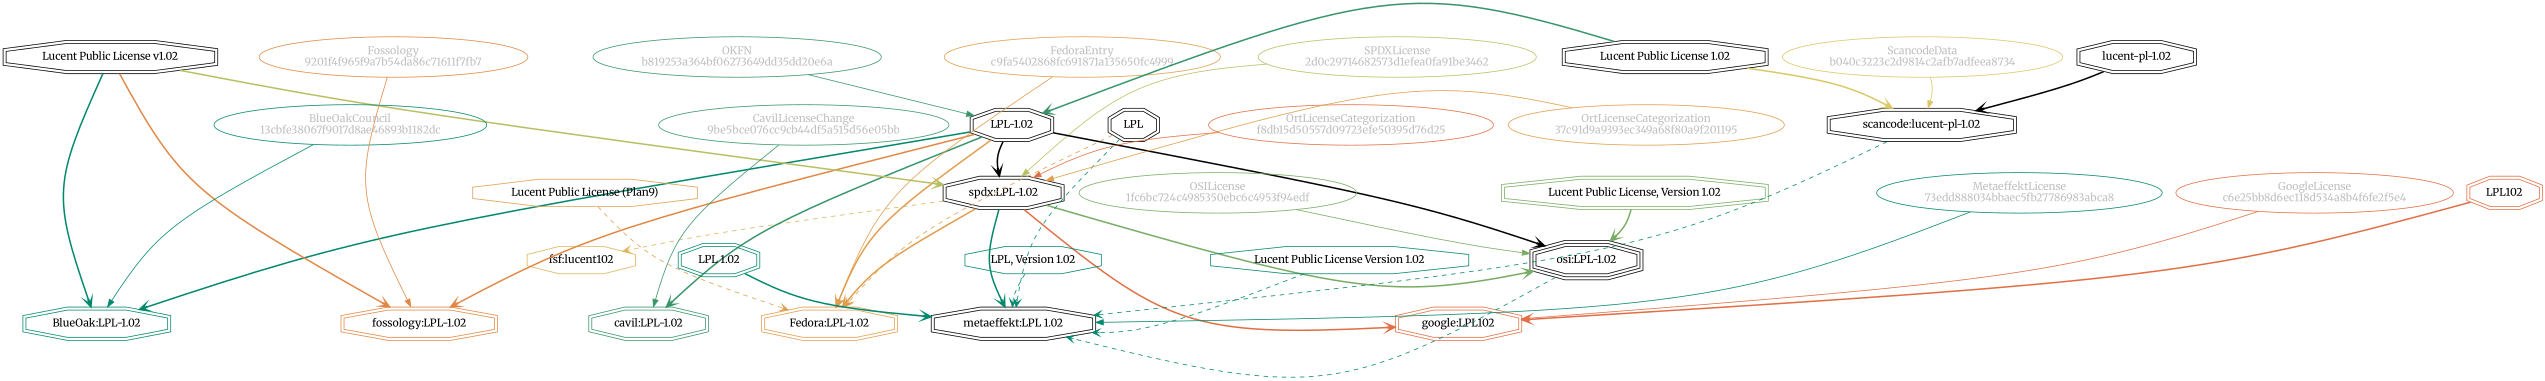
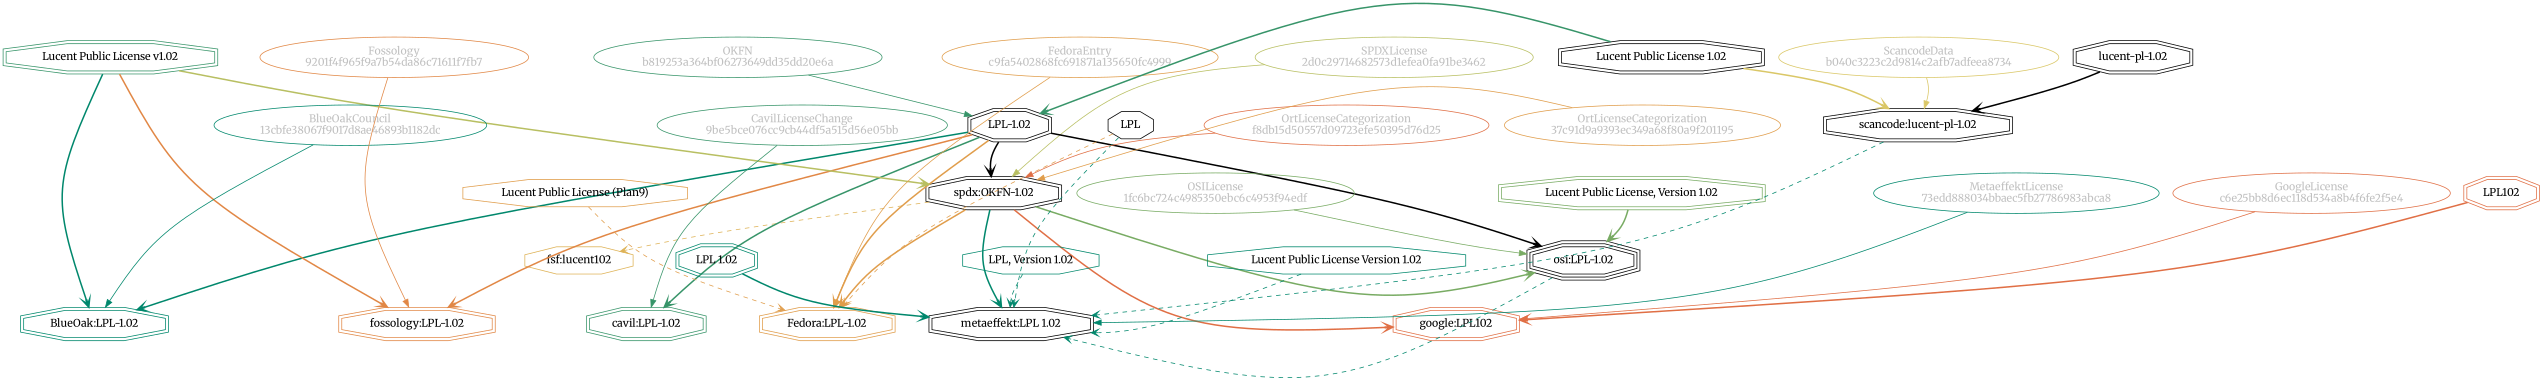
(110, 57) -> (110, 57)
(1134, 125) -> (1131, 125)
(1004, 193) -> (994, 193)
